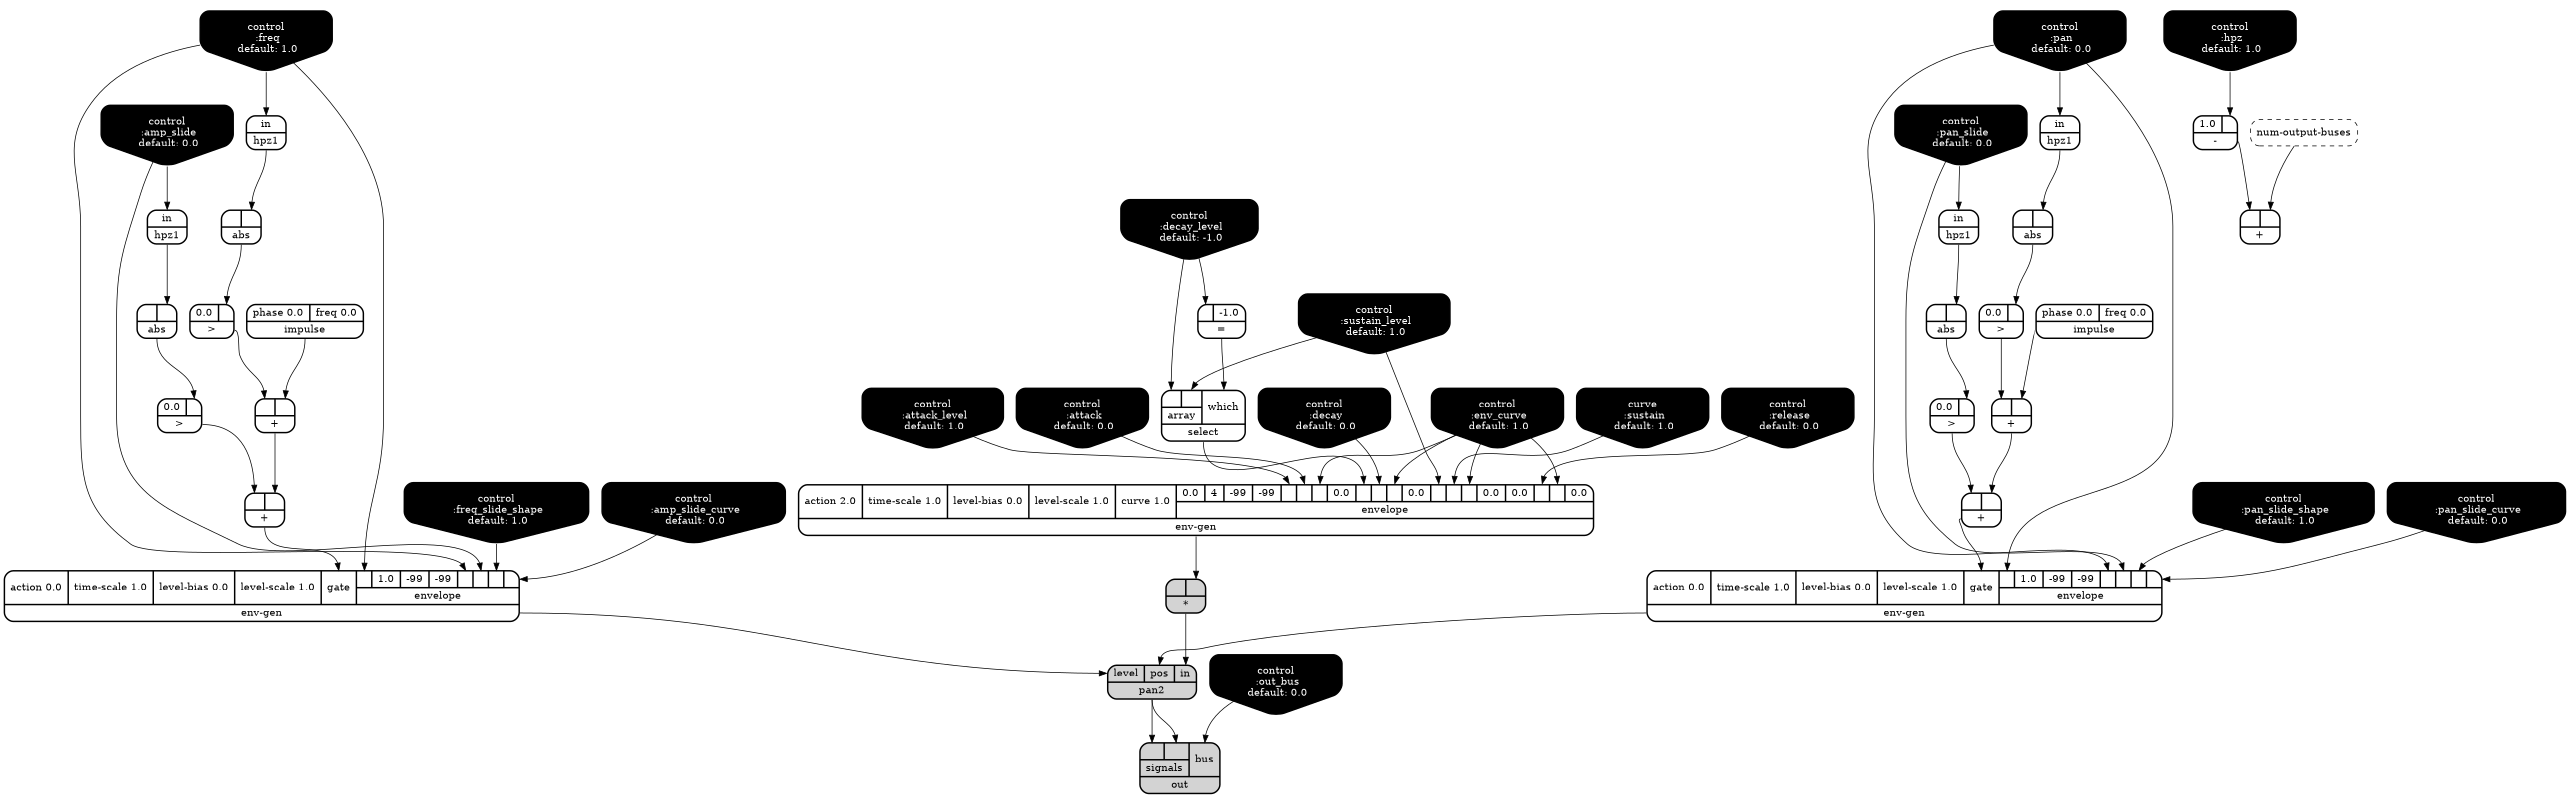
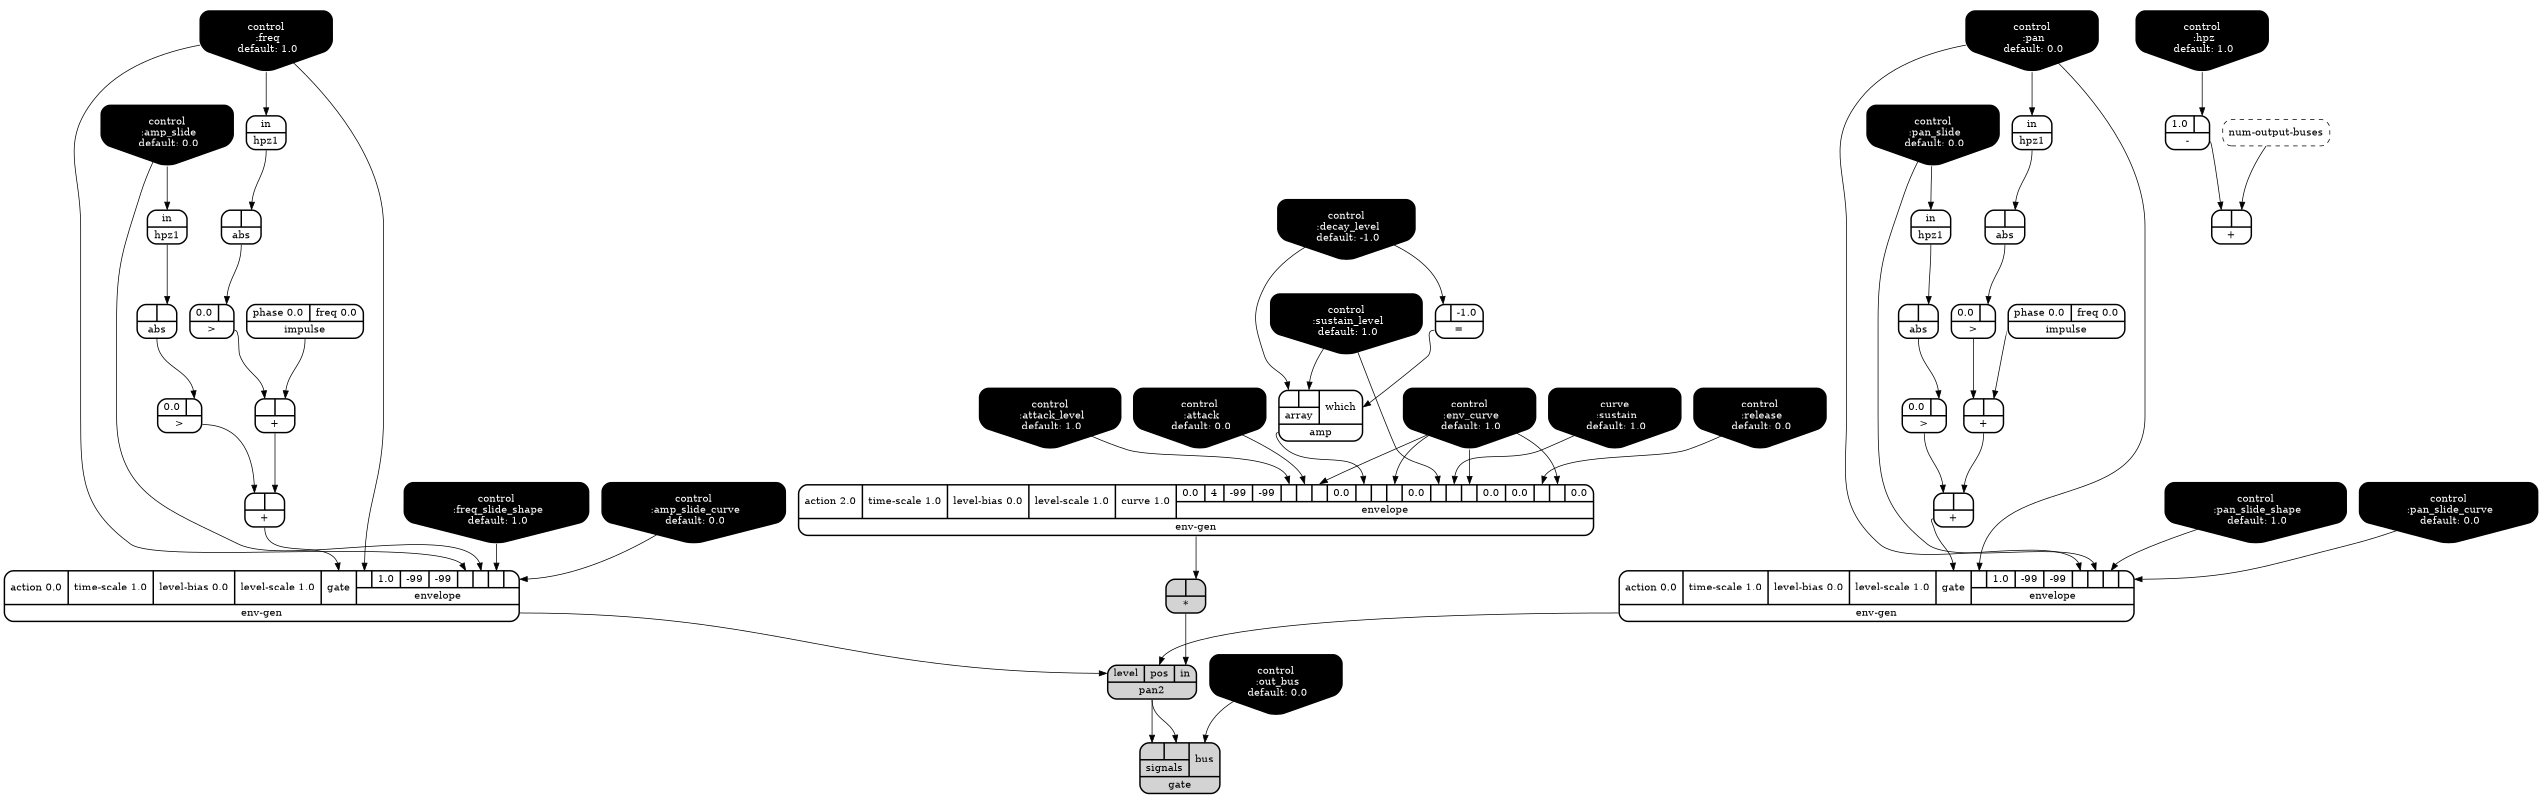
(1324, 416) -> none
(1203, 432) -> (1321, 432)
(1180, 785) -> (1180, 785)
